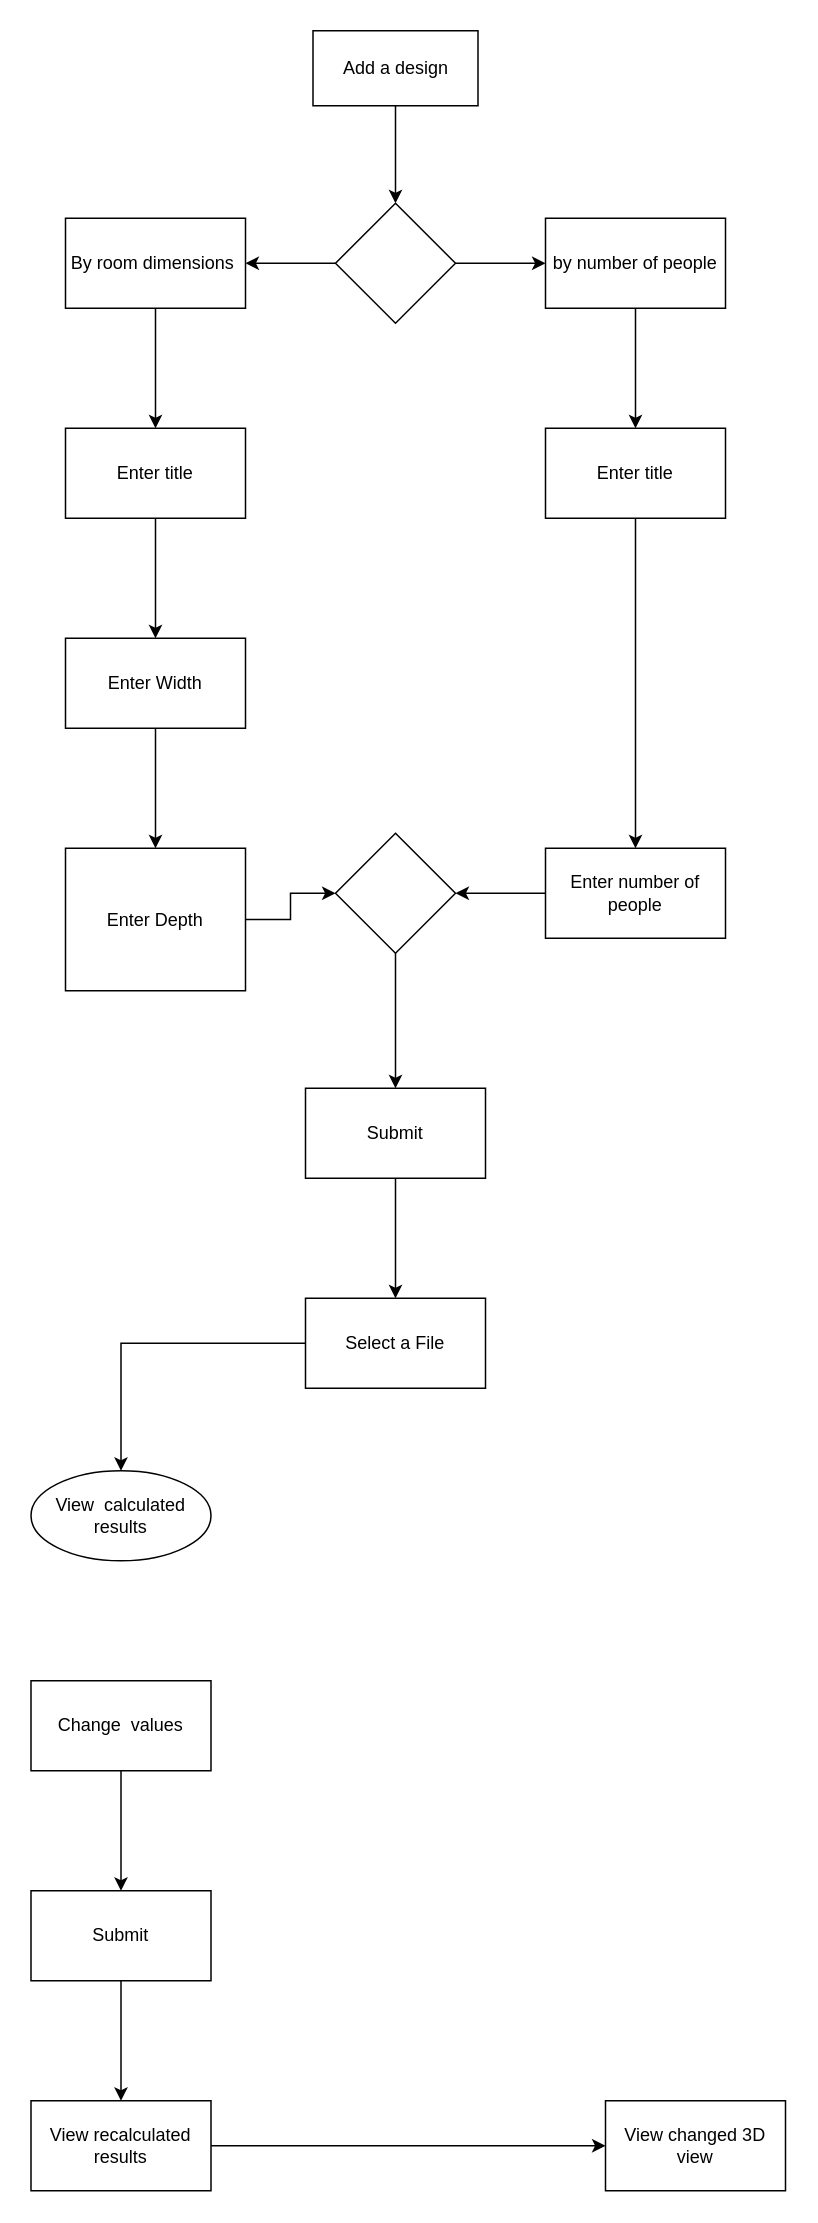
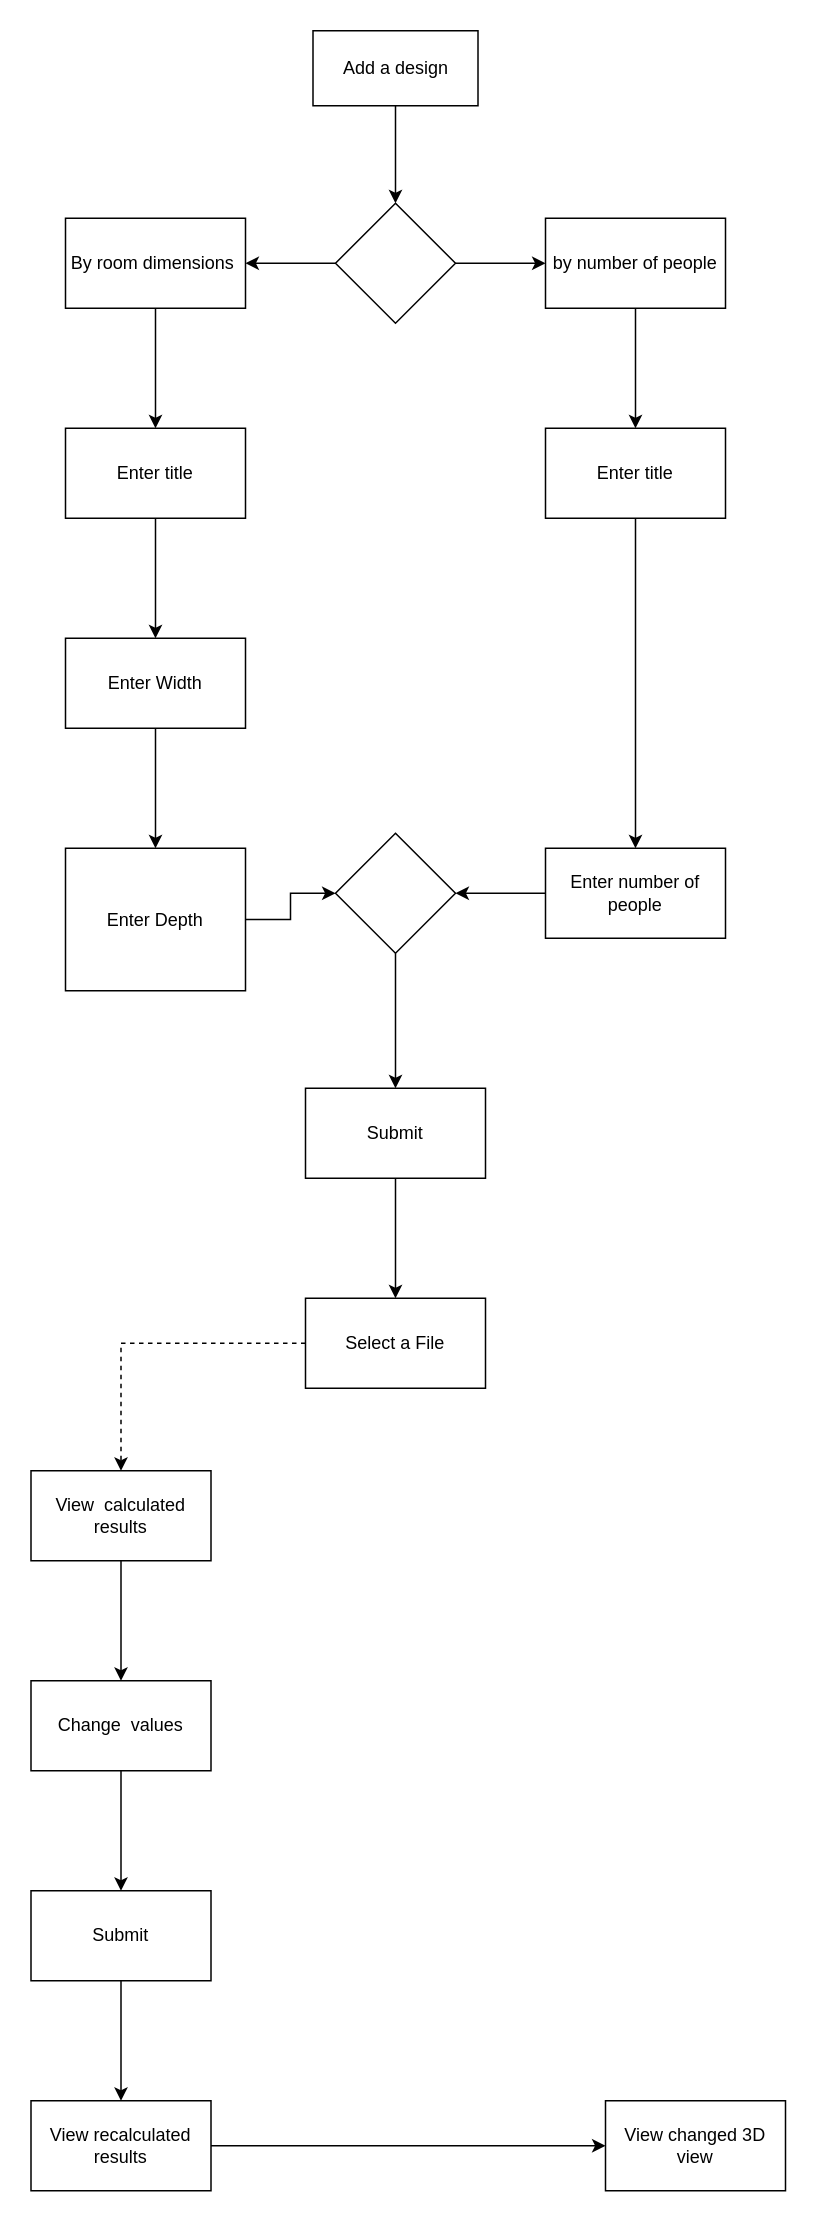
(155, 1343) -> (155, 1343)
(121, 1516) -> (121, 1516)
none -> (121, 1616)
